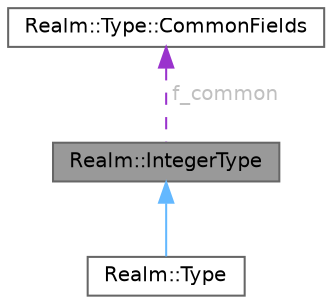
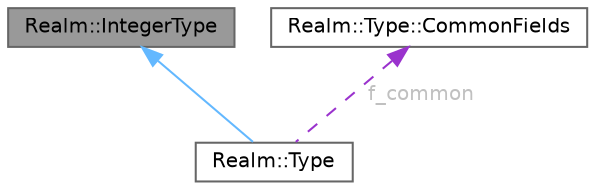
(166, 105) -> (344, 101)
